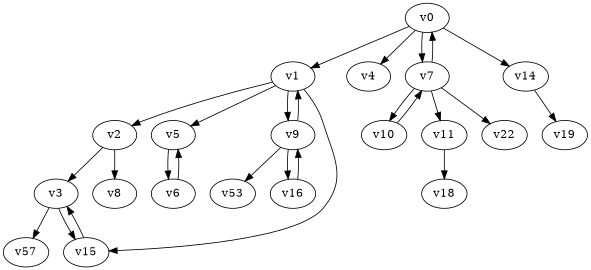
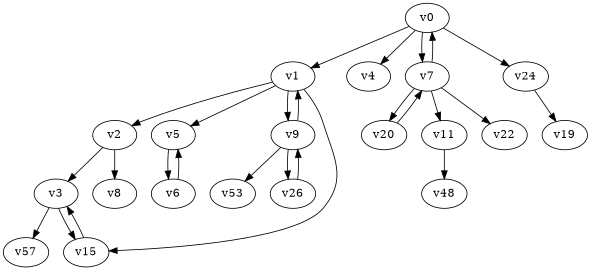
(526, 77) -> (526, 77)
(384, 135) -> (384, 135)
(293, 194) -> (293, 194)
(444, 194) -> (444, 194)
